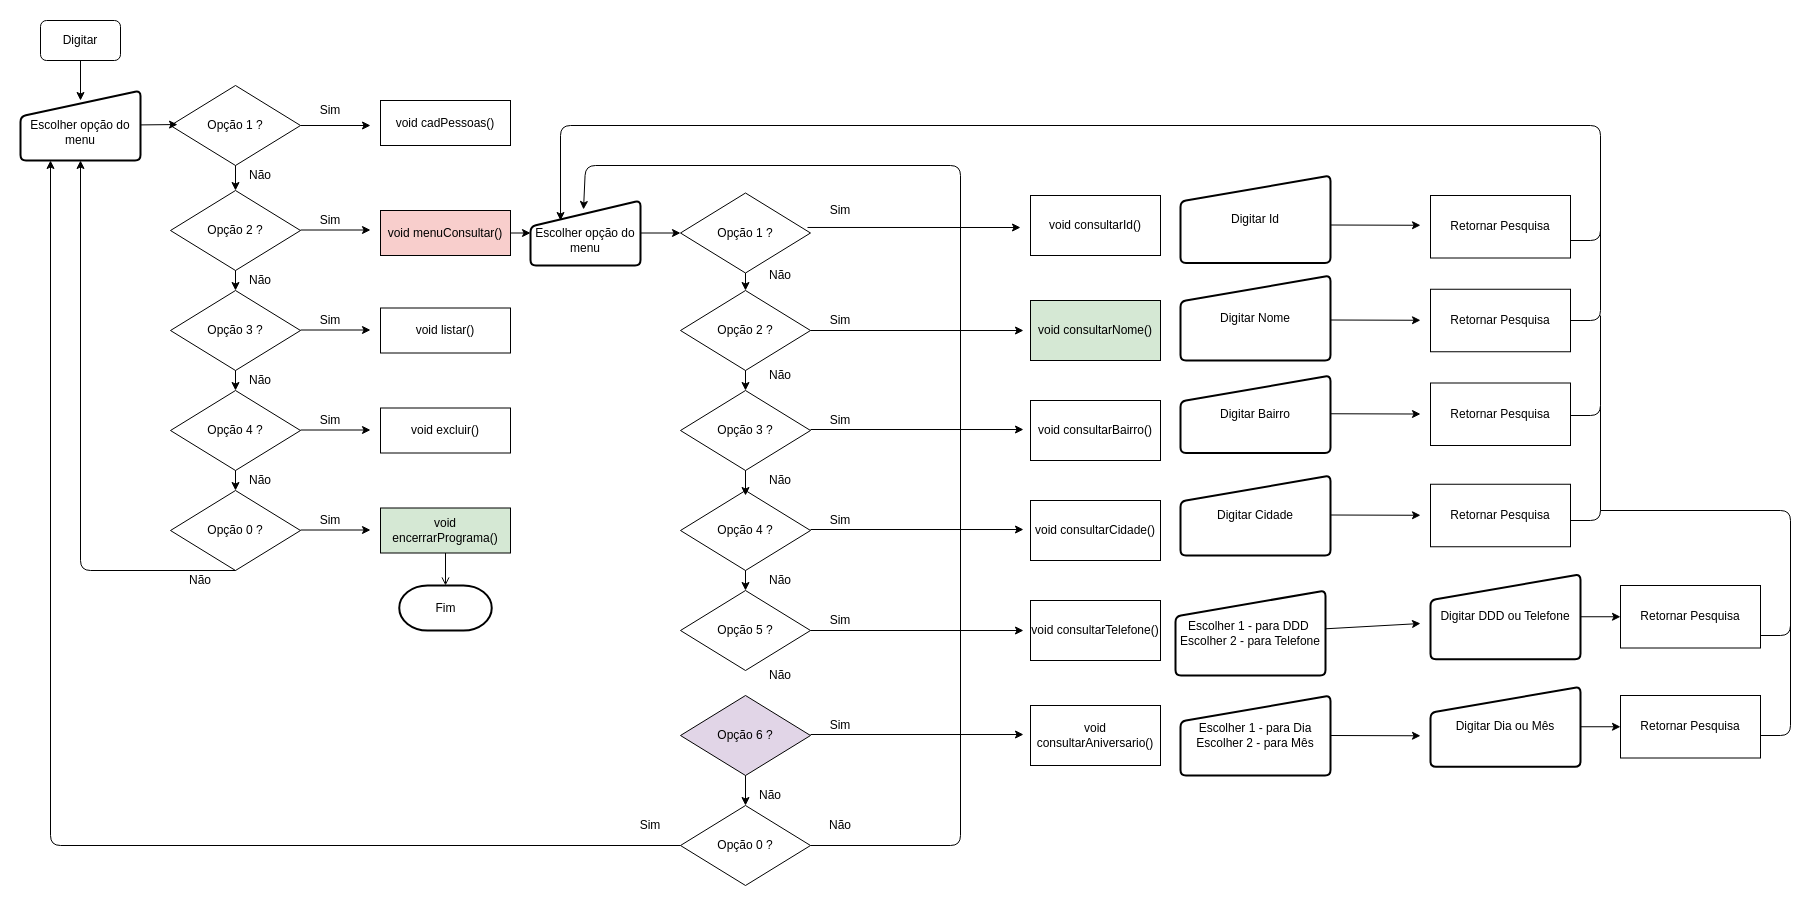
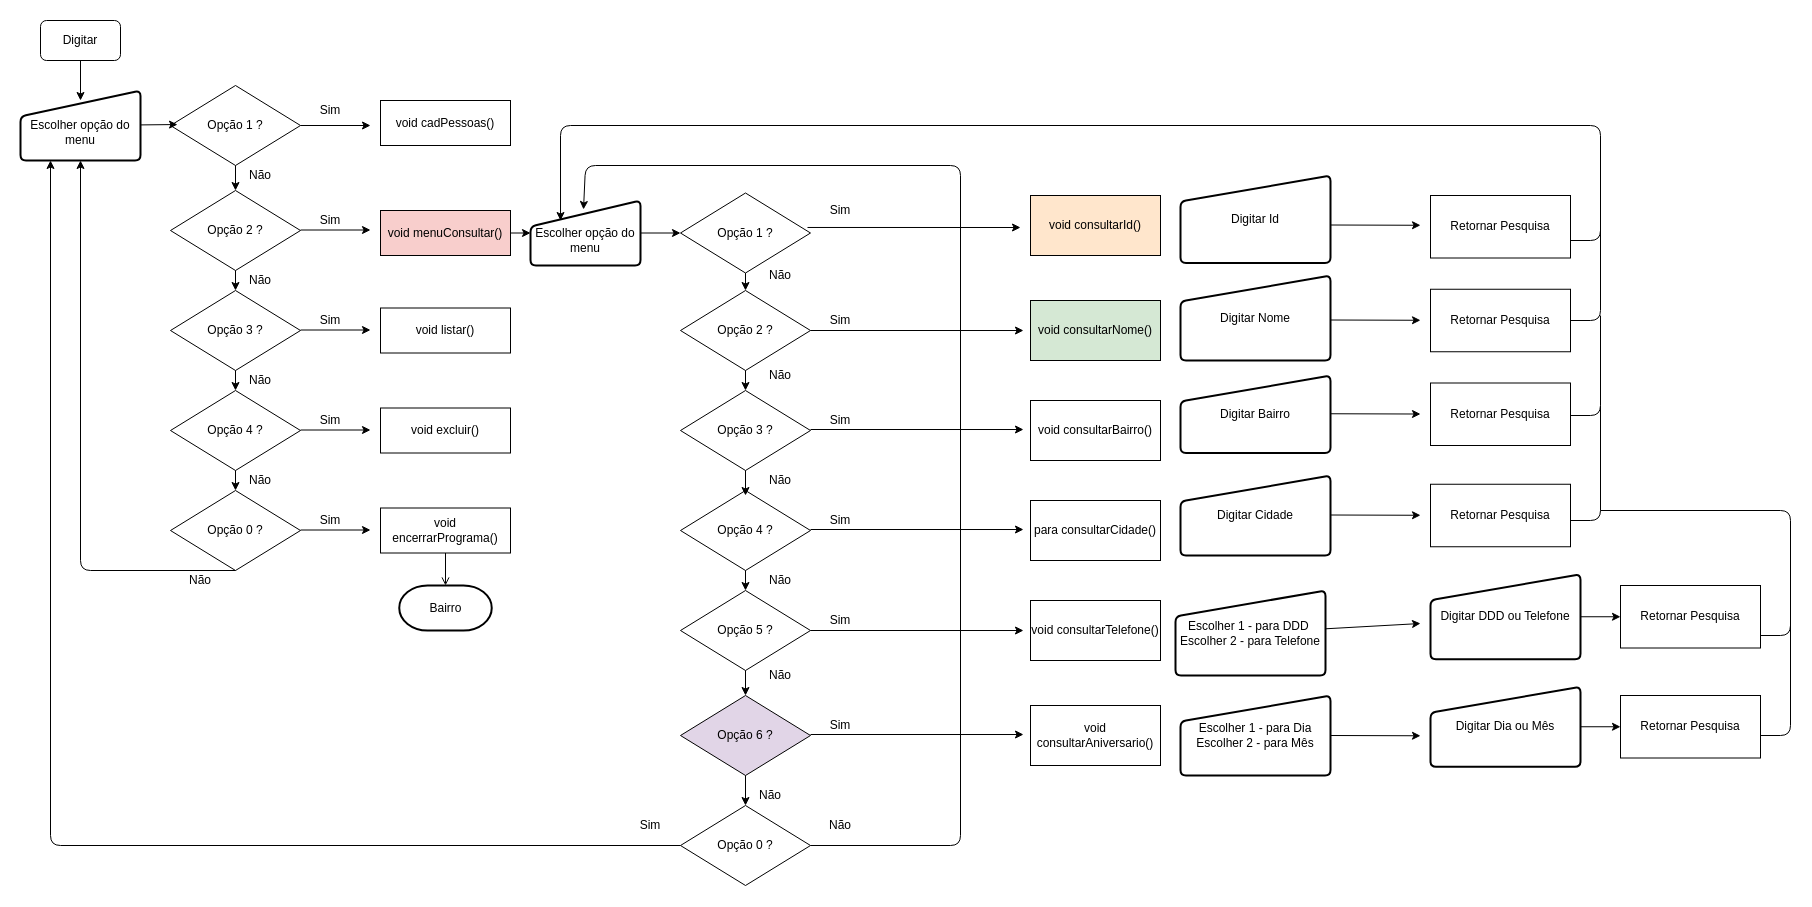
(1096, 226) -> (1096, 226)
(446, 531) -> (446, 531)
(1096, 531) -> (1096, 531)
(446, 609) -> (446, 609)
none -> (746, 680)
